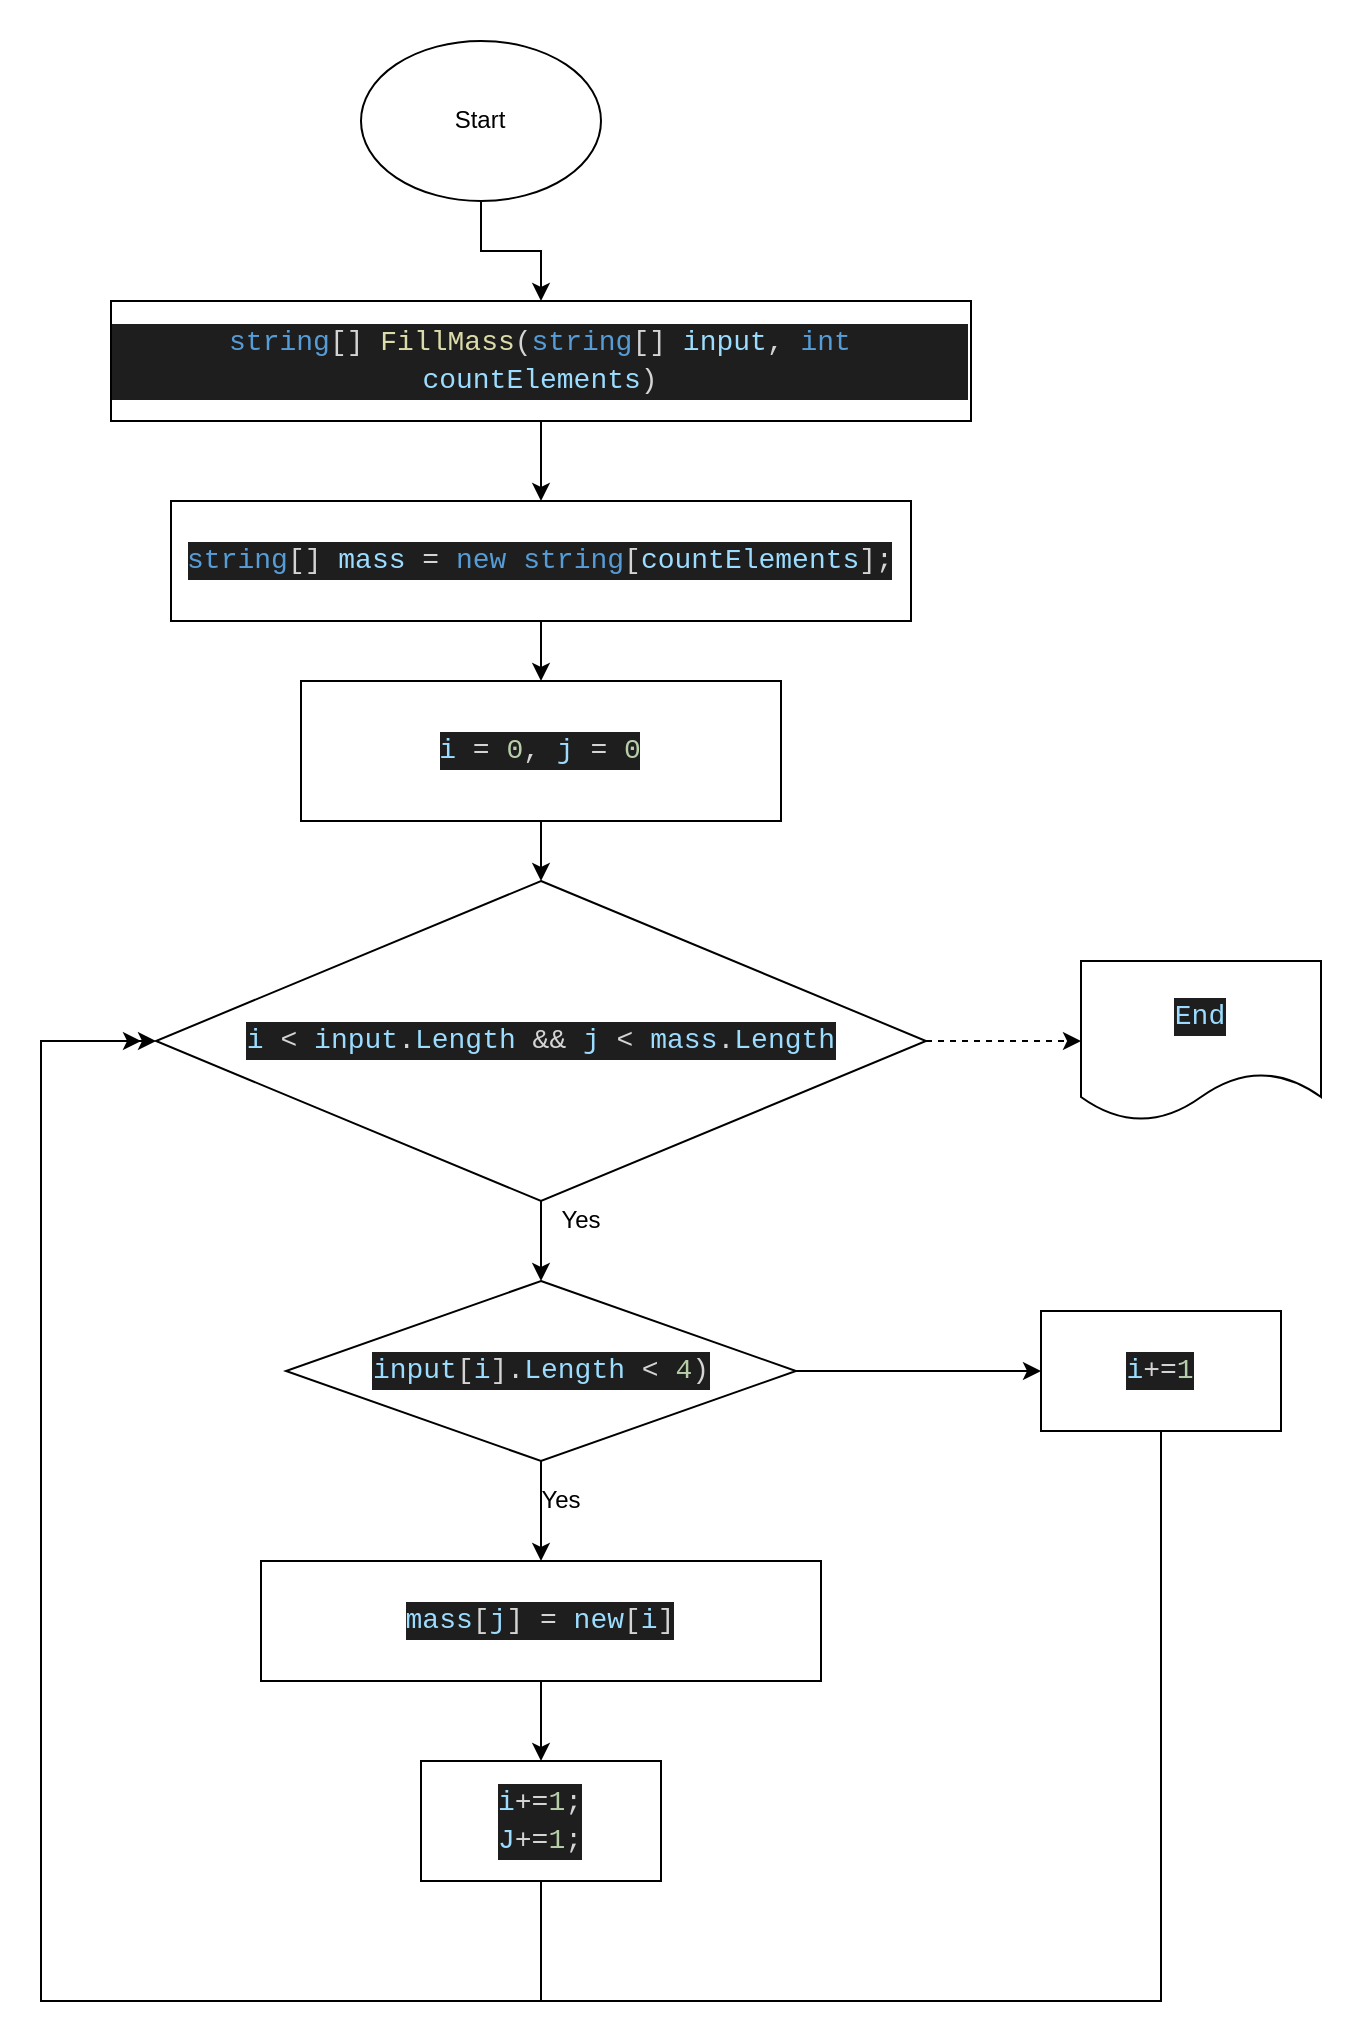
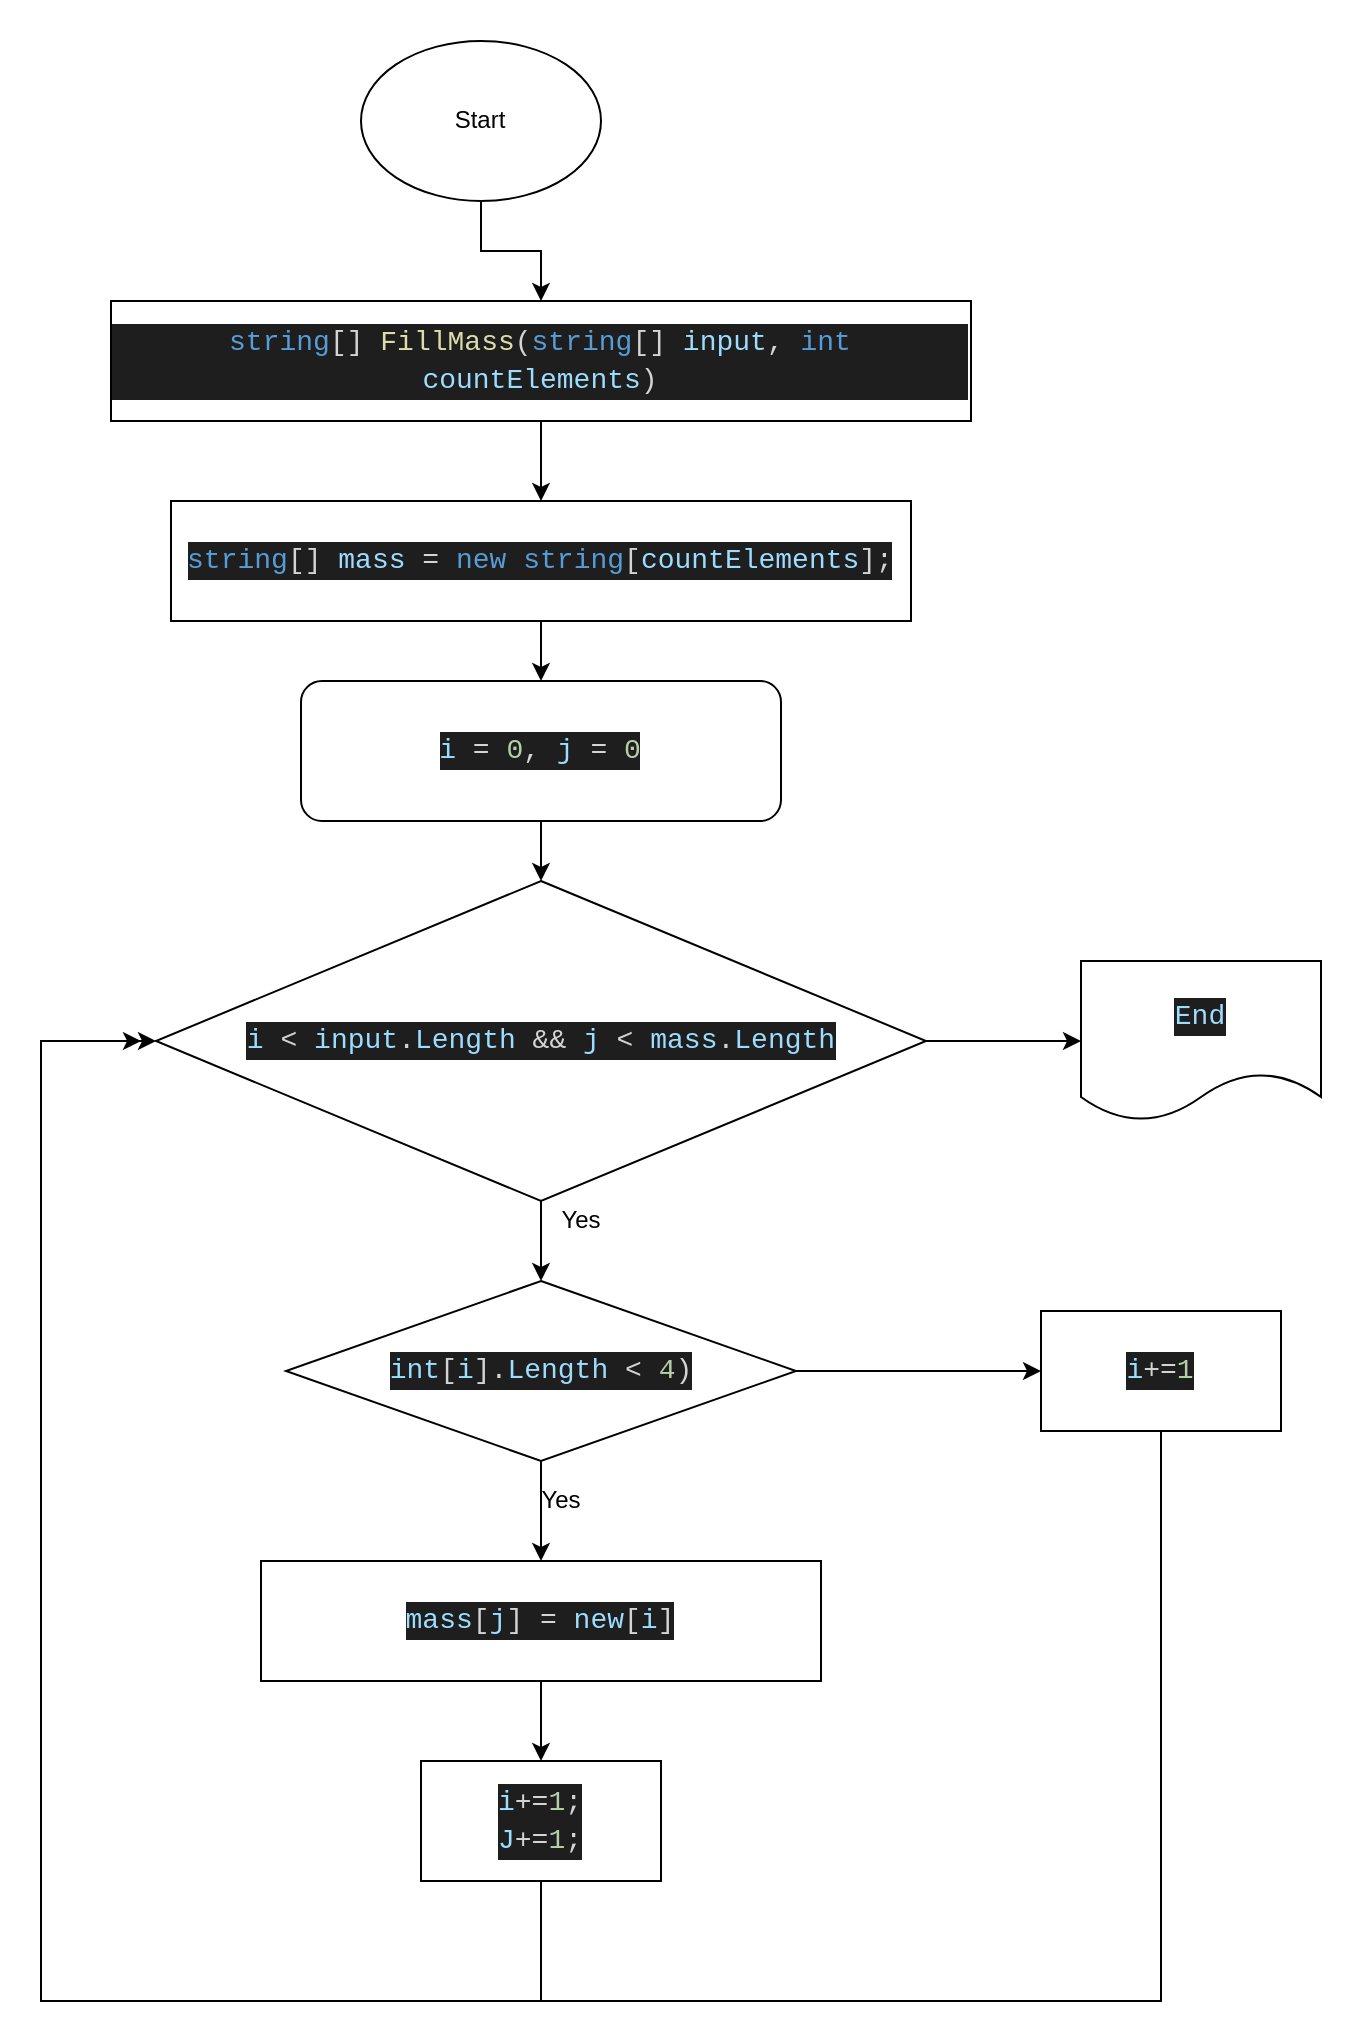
(541, 751) -> (541, 751)
(999, 1041) -> (999, 1041)
(542, 1371) -> (542, 1371)
